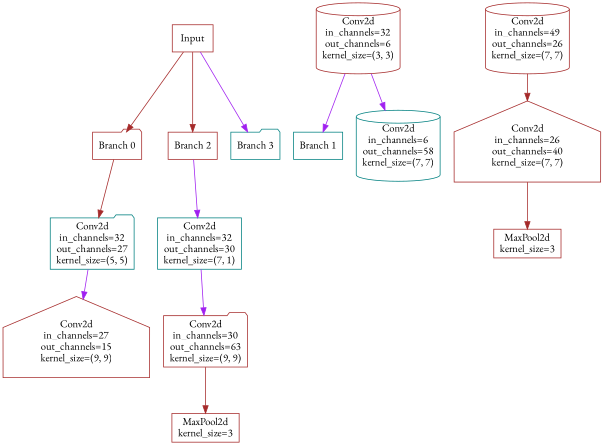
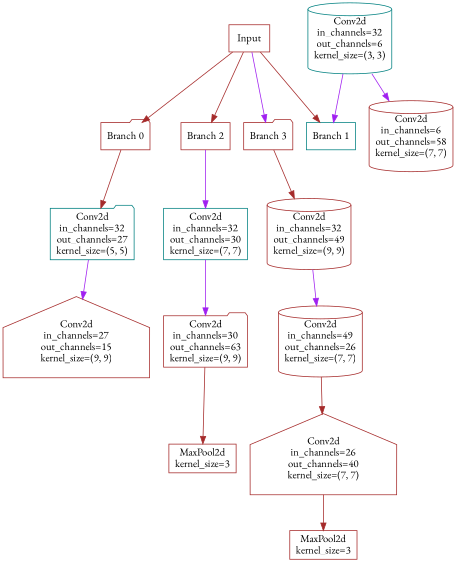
(358, 38) -> (350, 38)
none -> (288, 84)
(255, 146) -> (268, 136)
(398, 146) -> (411, 136)
none -> (309, 234)
(199, 244) -> (206, 234)
